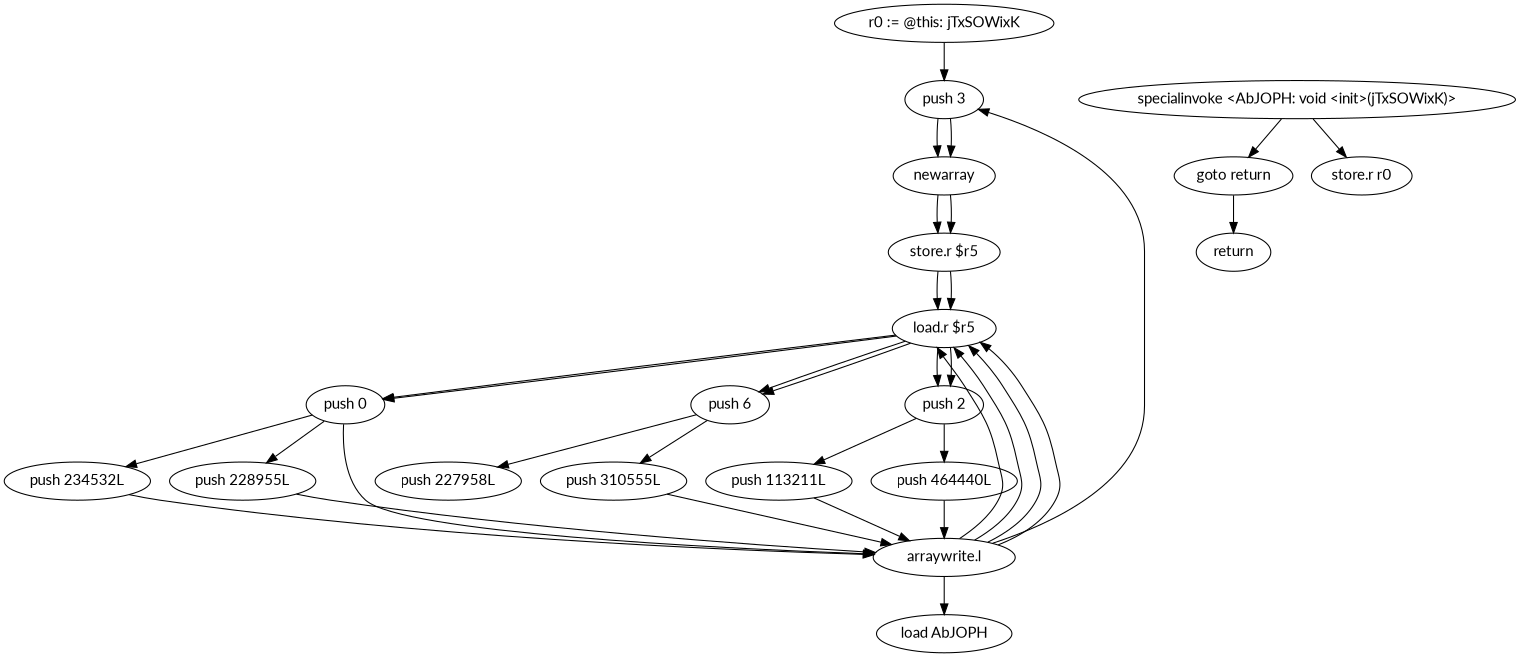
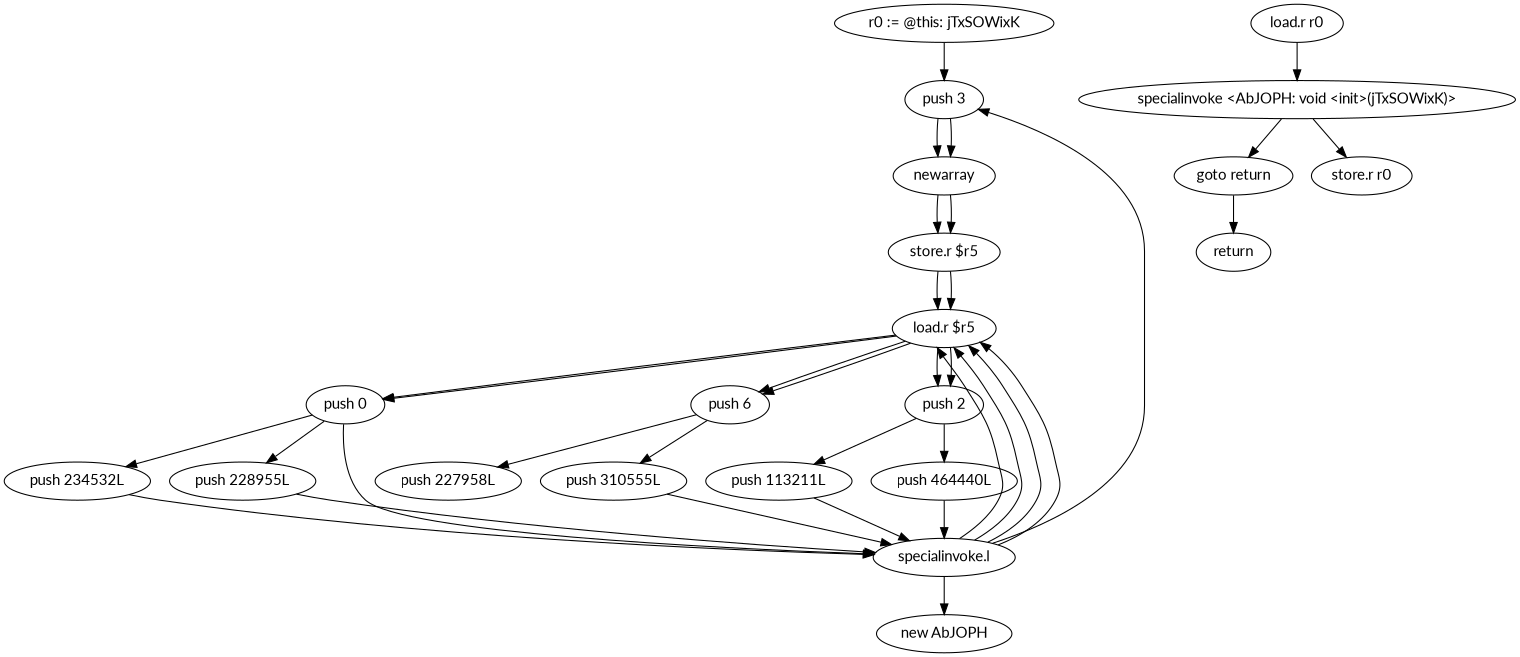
none -> (1297, 23)
(944, 557) -> (944, 557)
(944, 634) -> (944, 634)
